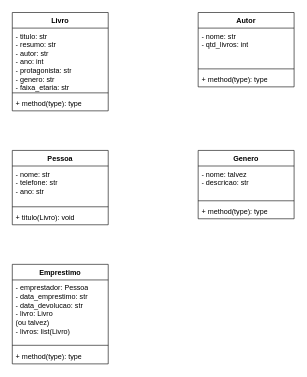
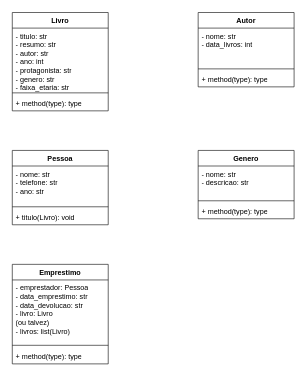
(231, 41) -> (233, 41)
(230, 179) -> (230, 179)
